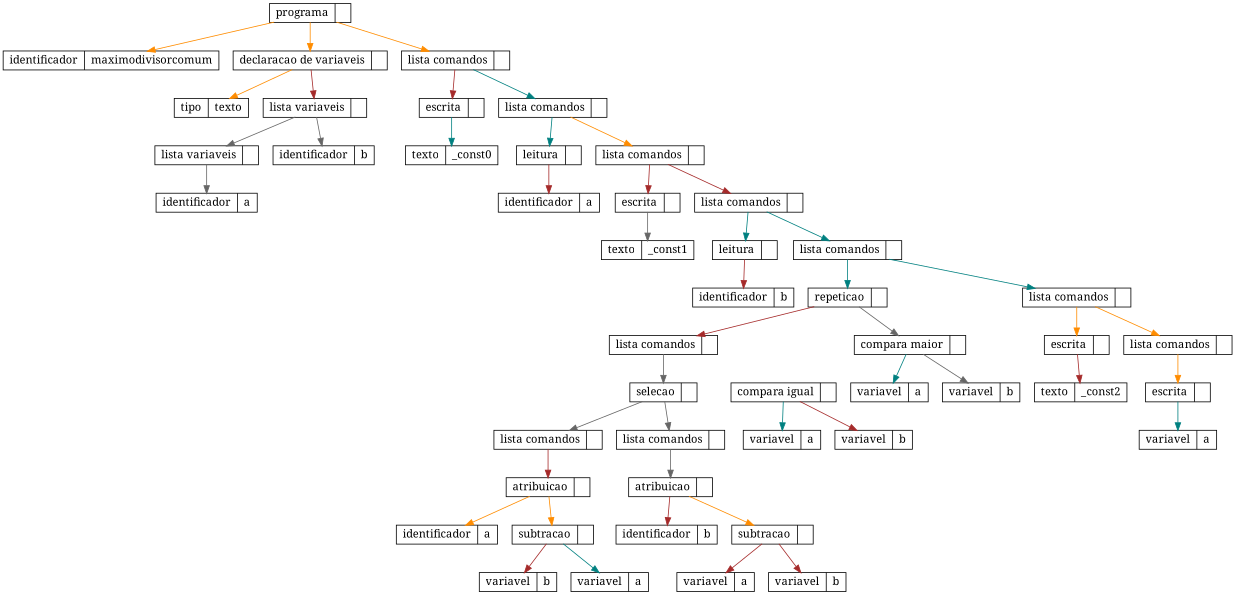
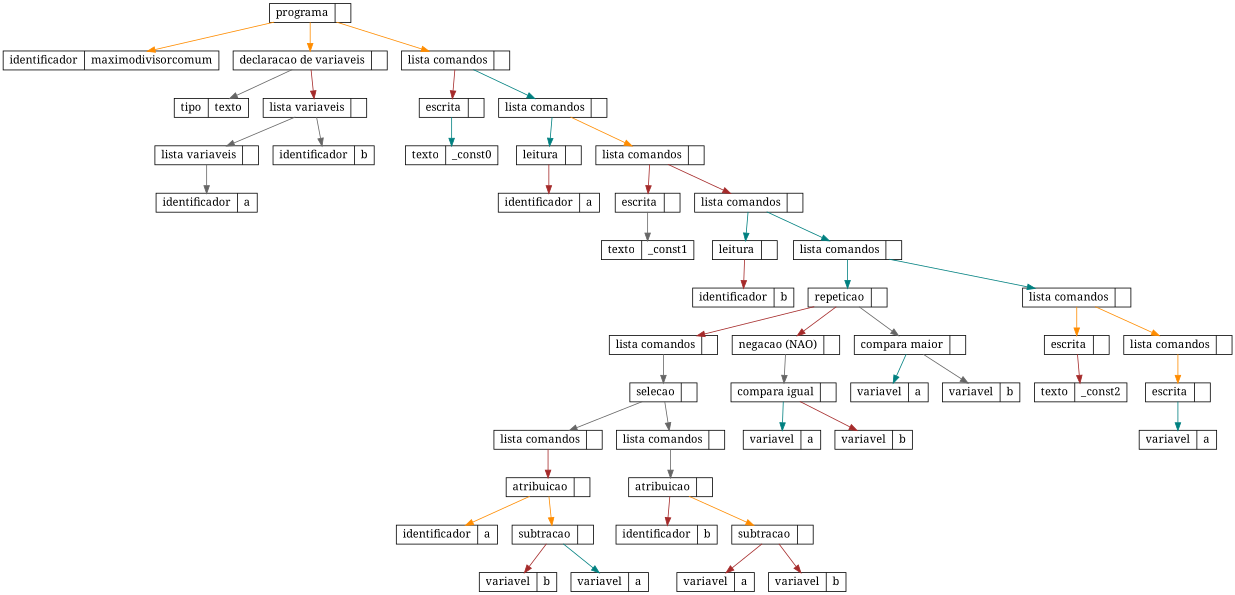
(265, 82) -> (265, 82)
none -> (786, 345)
